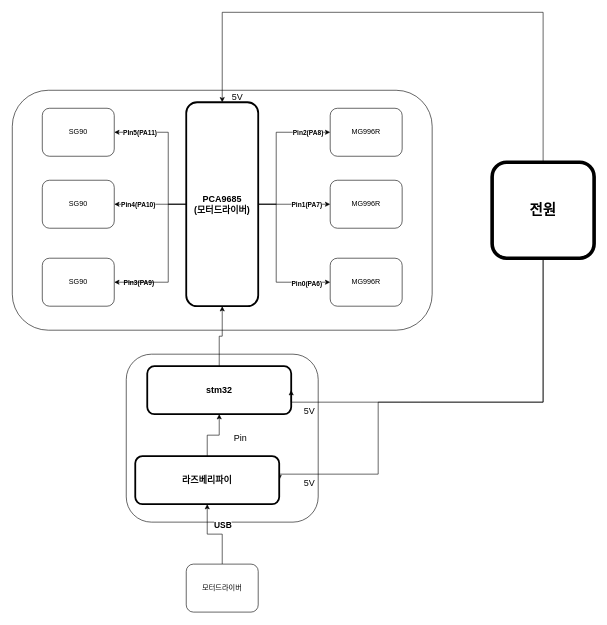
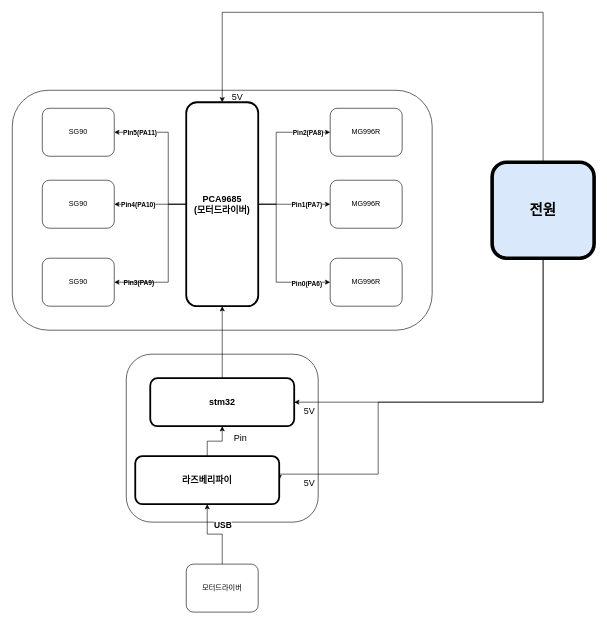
(543, 210) -> (543, 210)
(219, 390) -> (222, 402)
